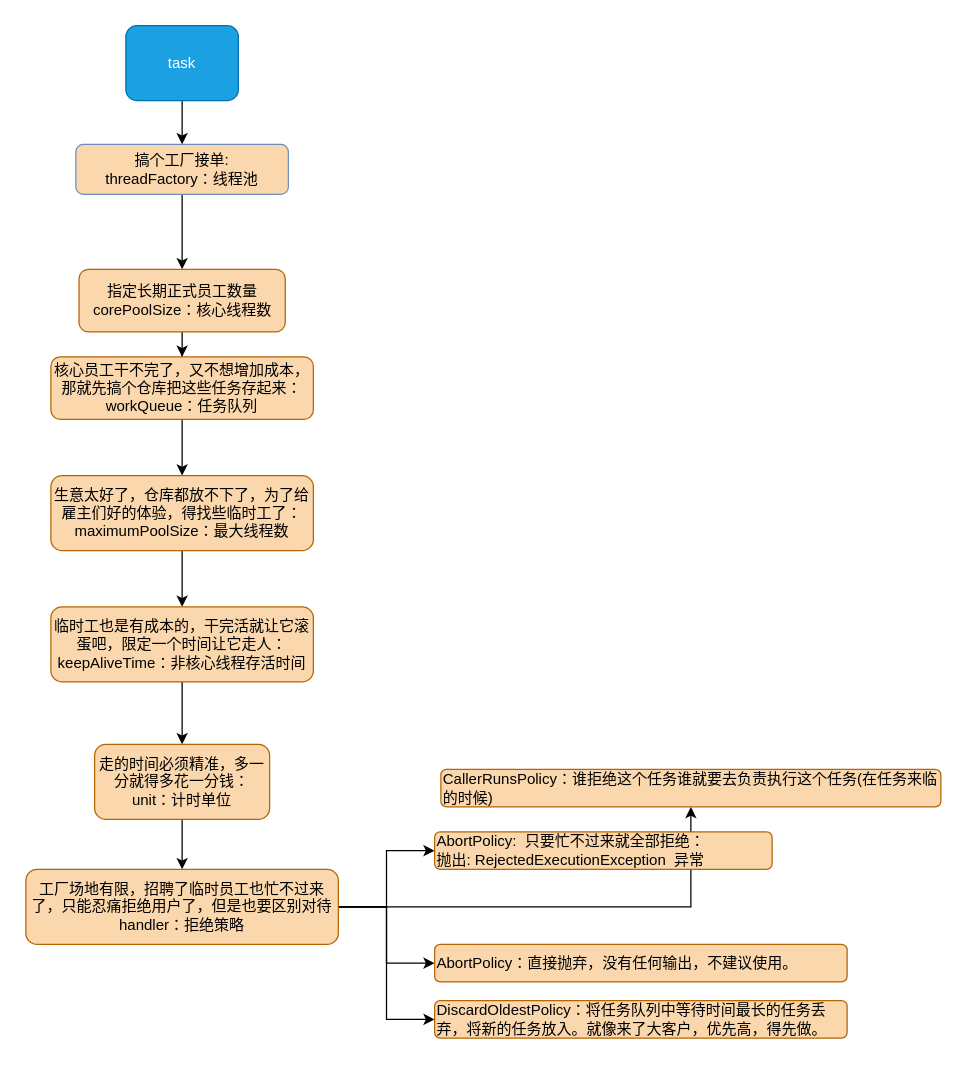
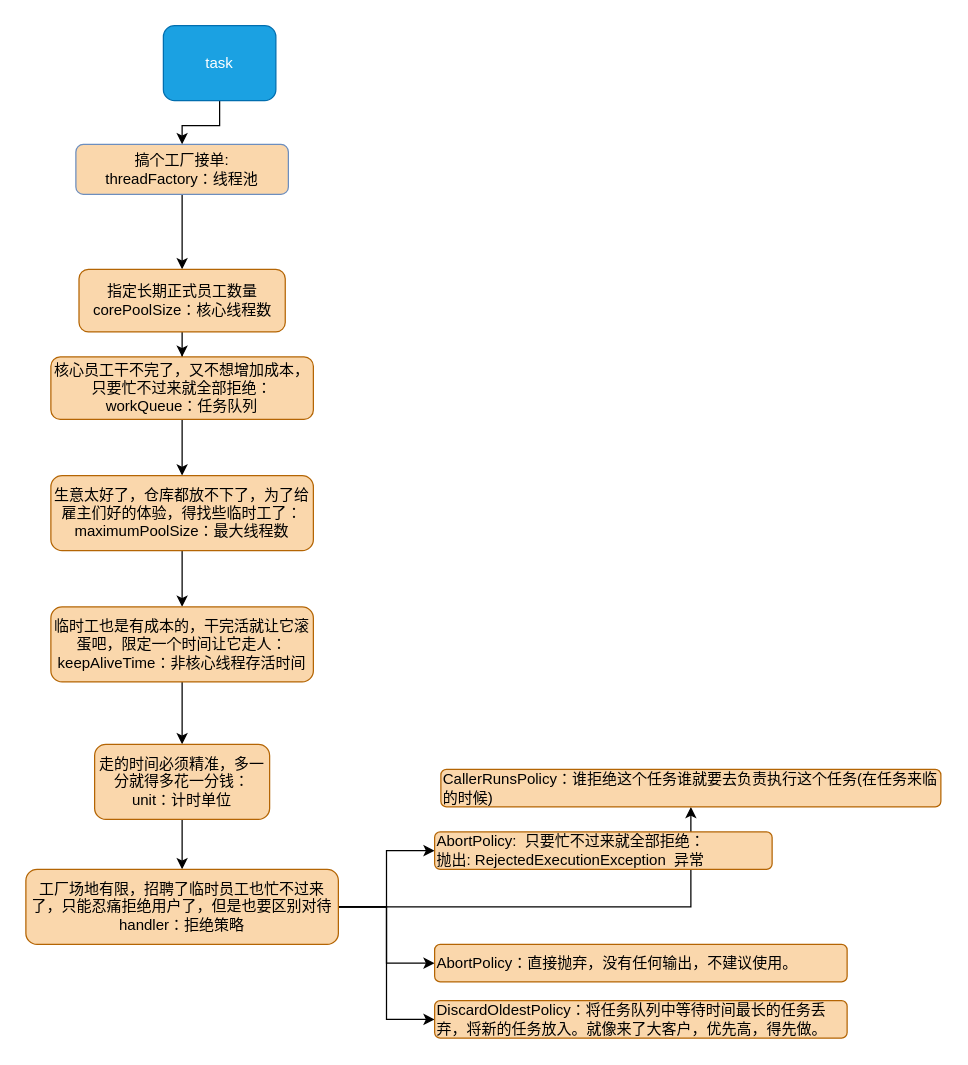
(182, 63) -> (219, 63)
(182, 388) -> (182, 388)
